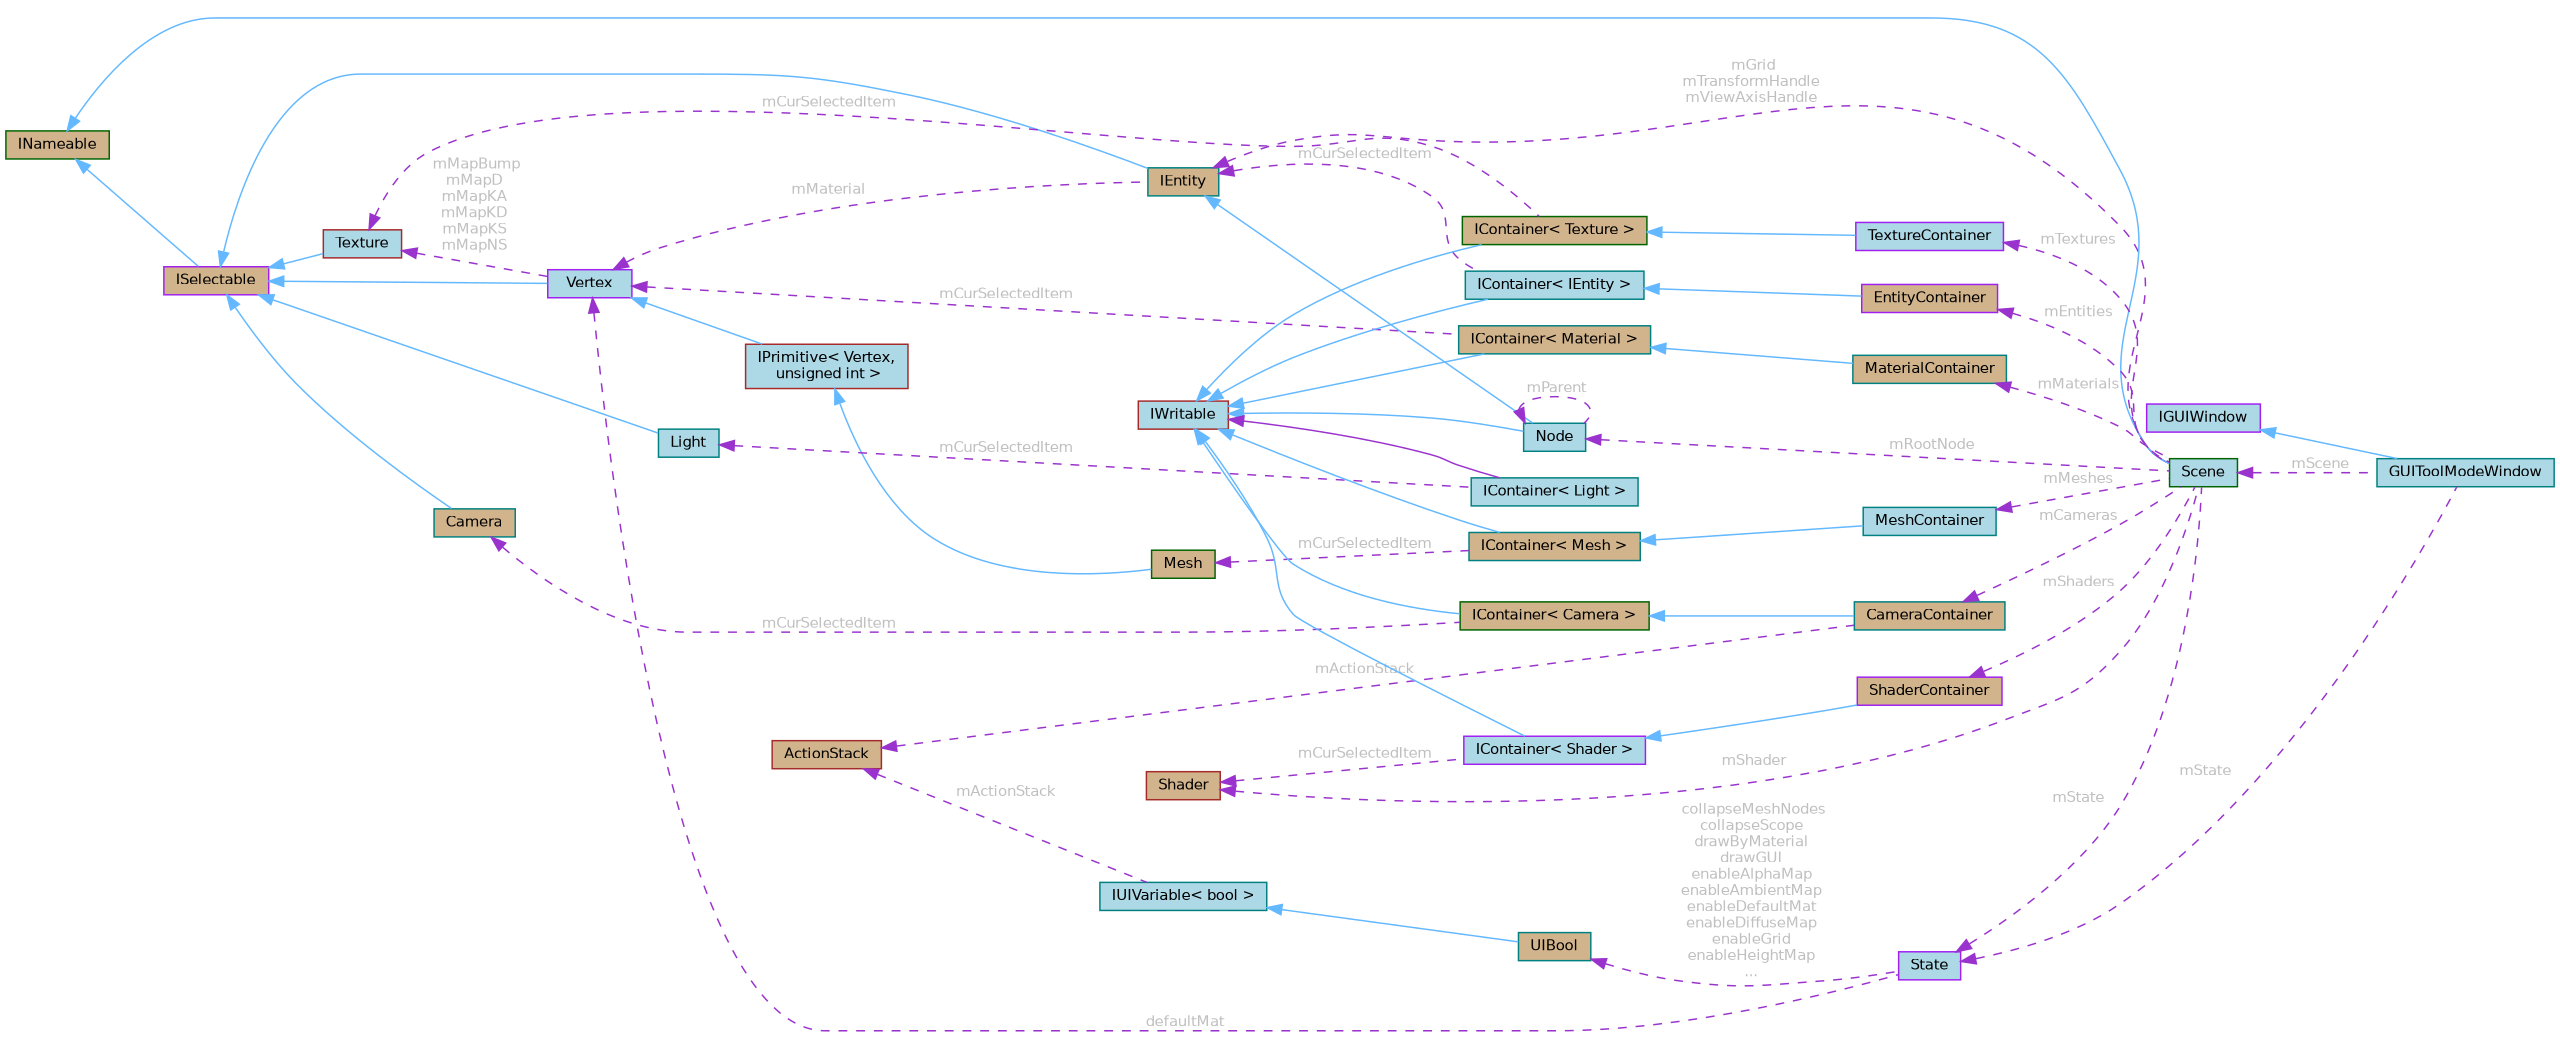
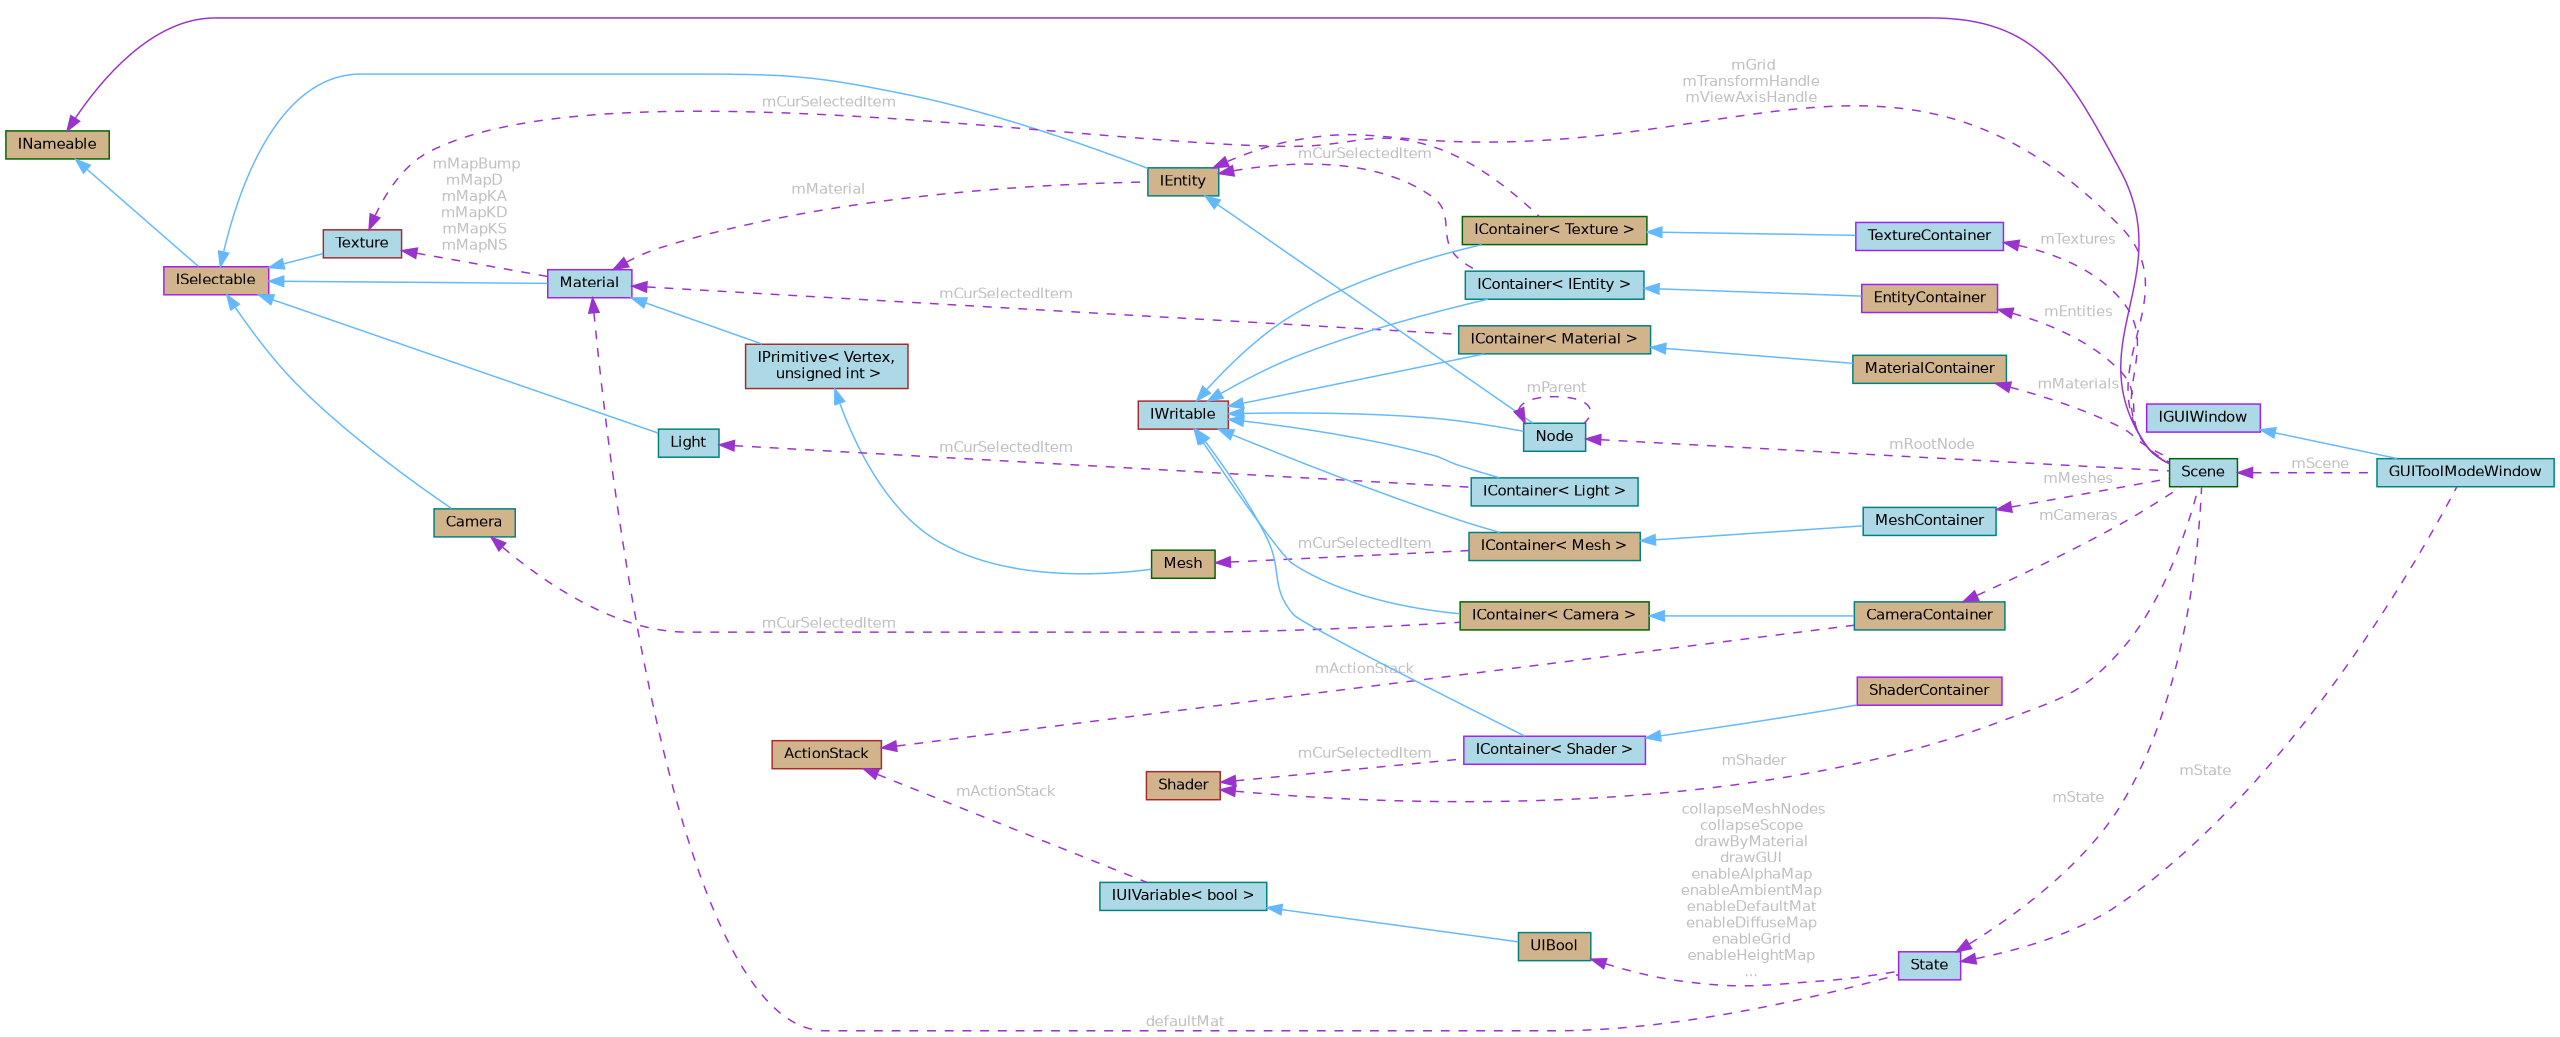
(1271, 18) -> (1271, 18)
(590, 284) -> (590, 284)
(1373, 441) -> (1373, 441)
(2108, 601) -> none
